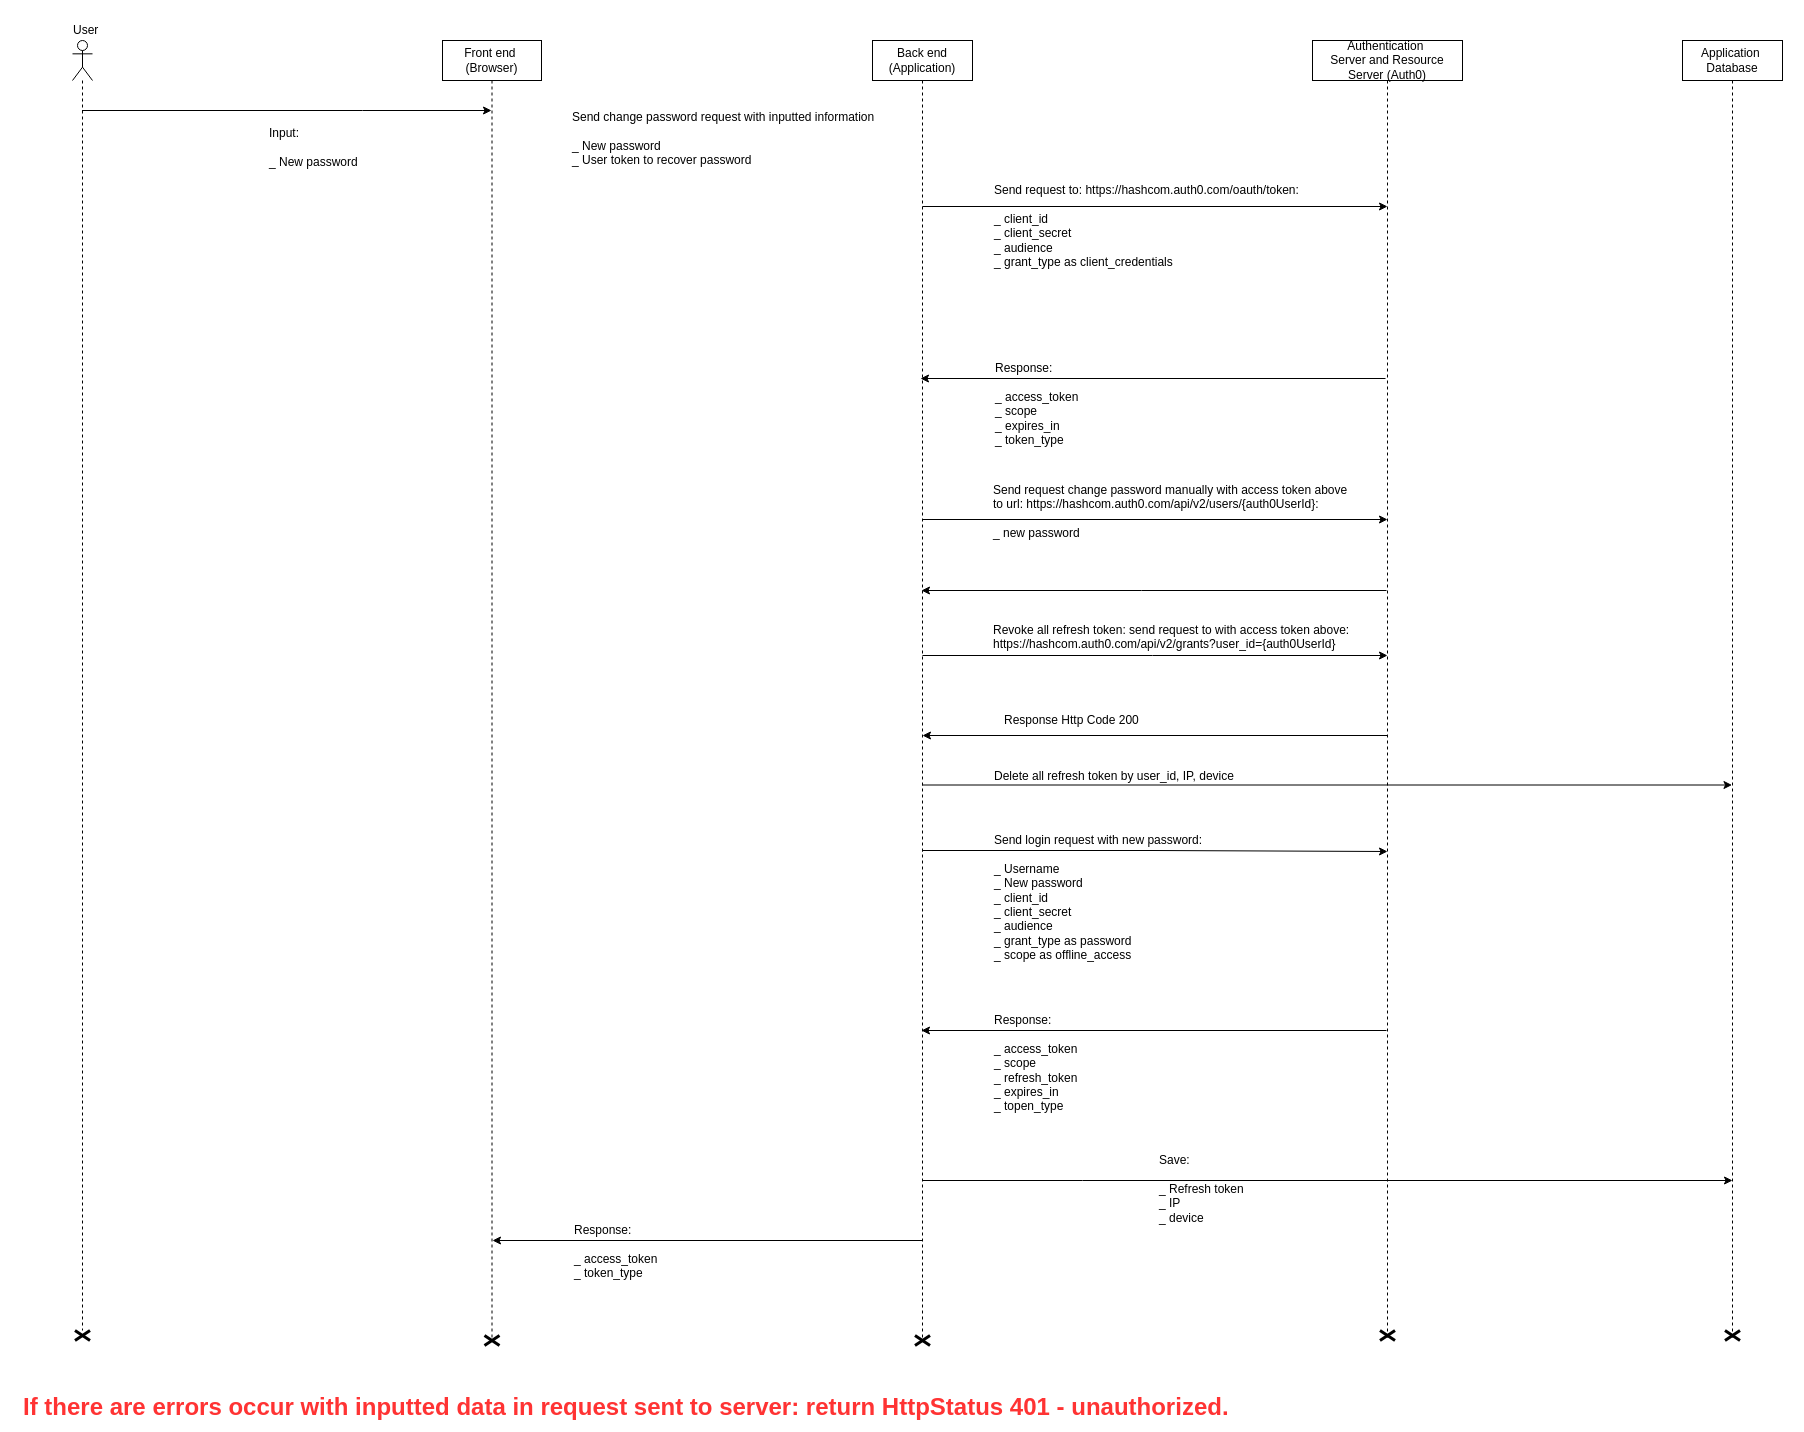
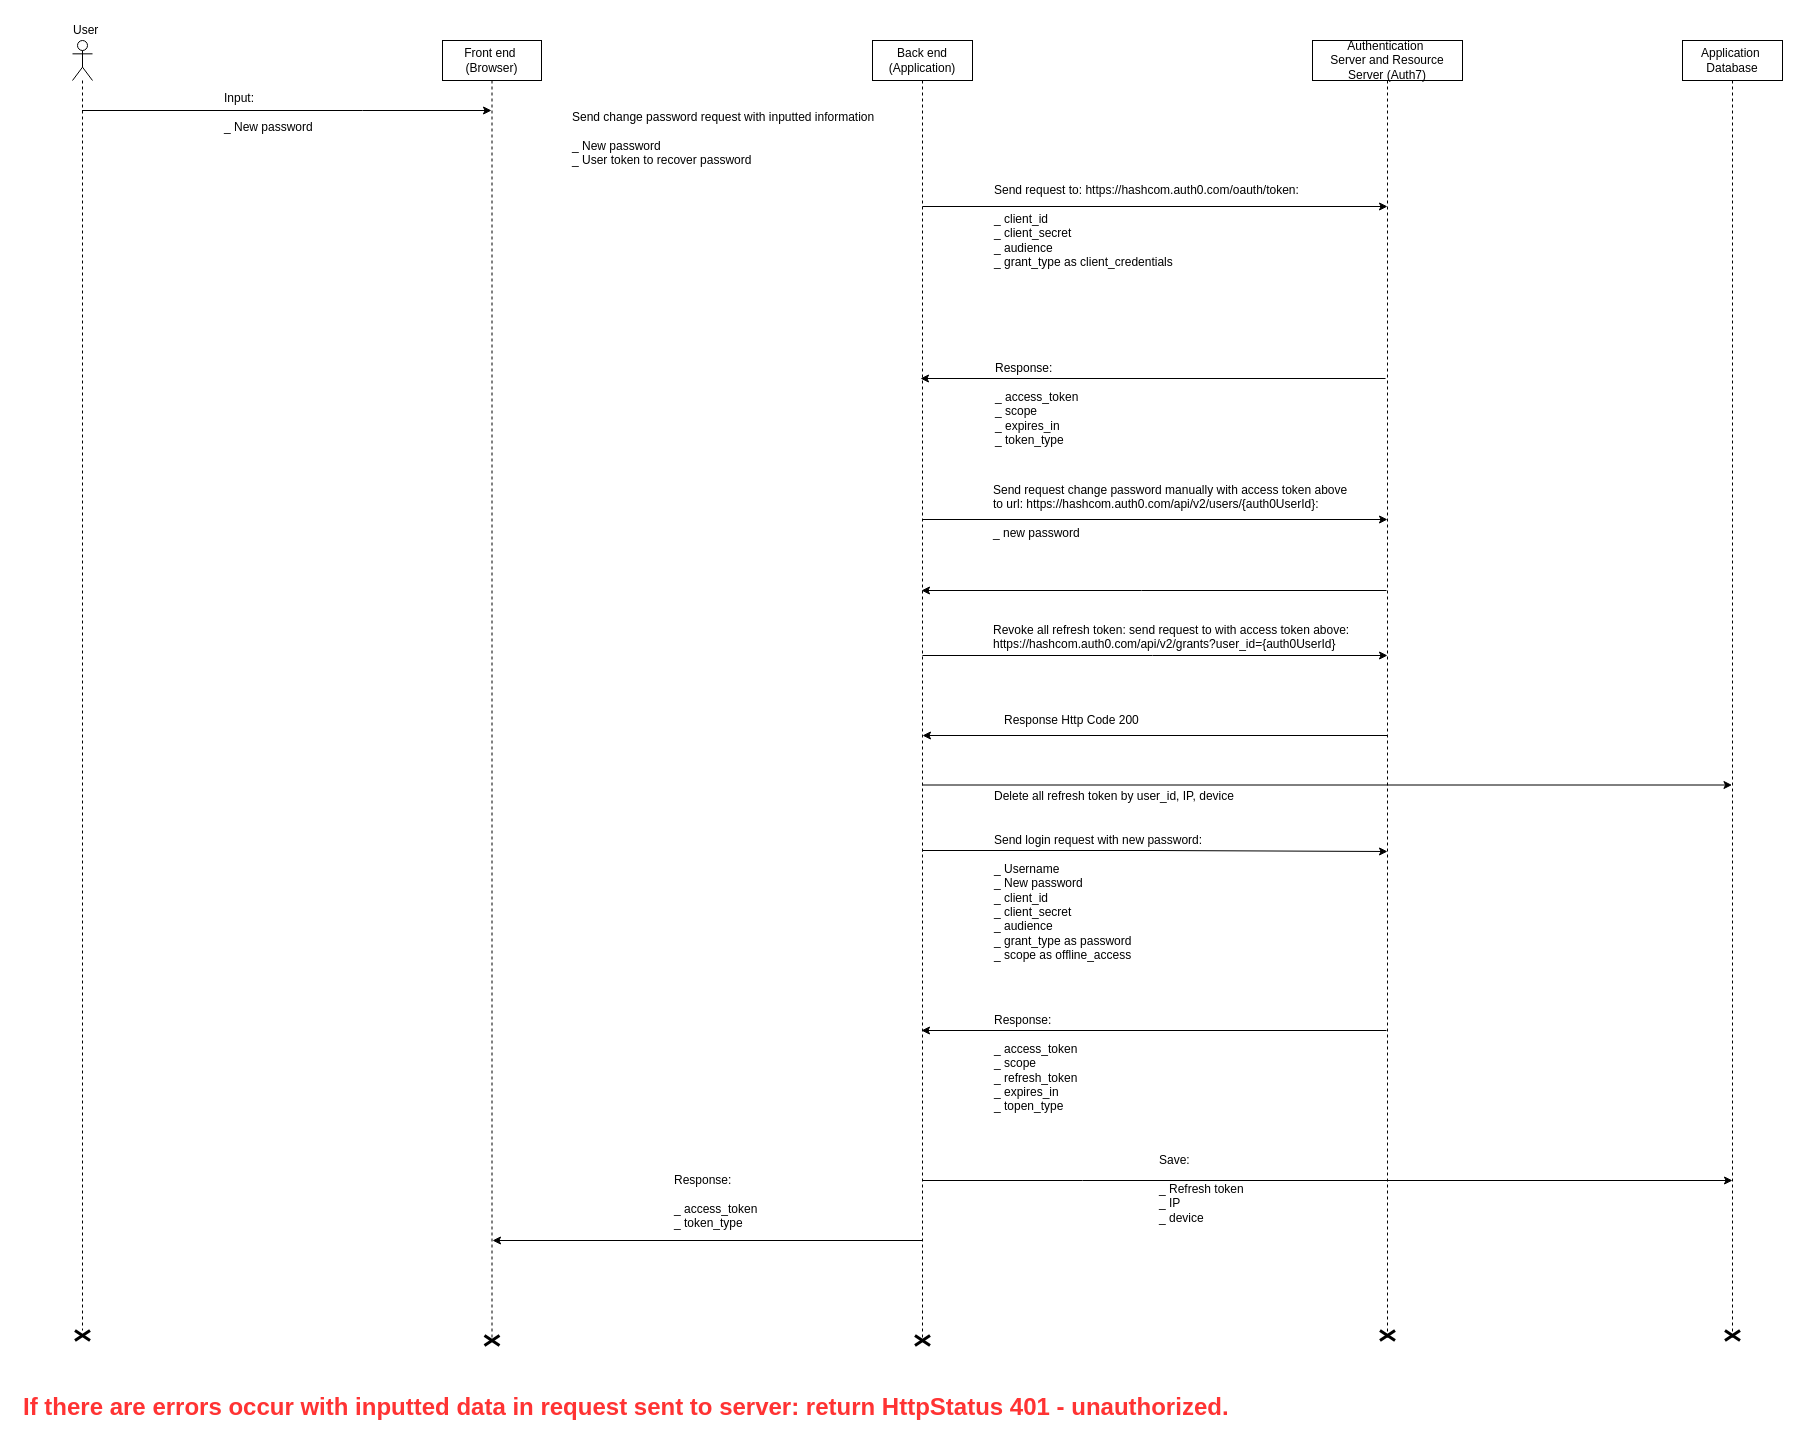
(1388, 61) -> (1388, 61)
(318, 154) -> (273, 119)
(1122, 777) -> (1122, 797)
(623, 1251) -> (723, 1201)
